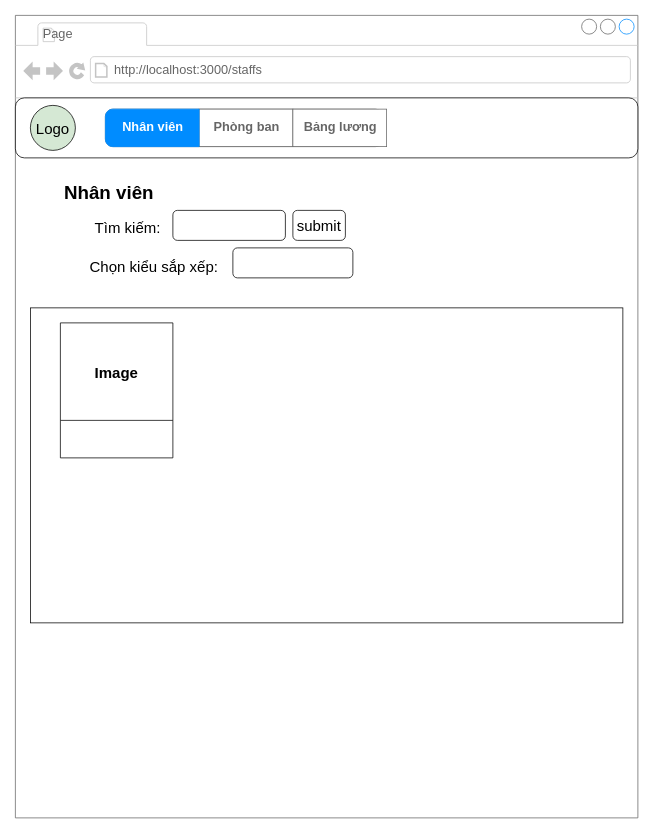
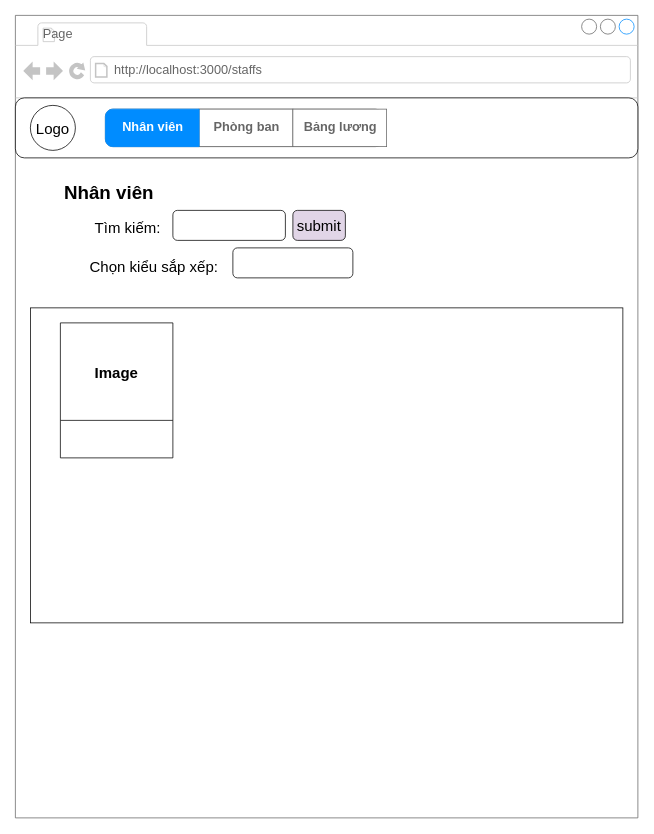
(53, 128) -> (53, 128)
(319, 225) -> (319, 225)
